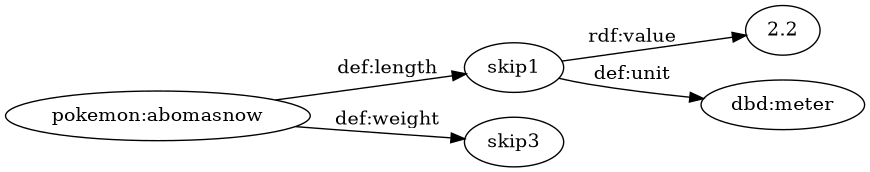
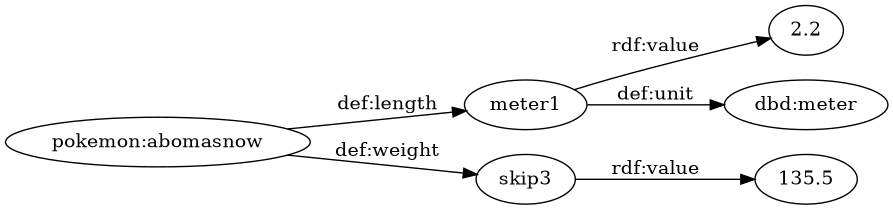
(514, 68) -> (526, 105)
none -> (806, 179)
